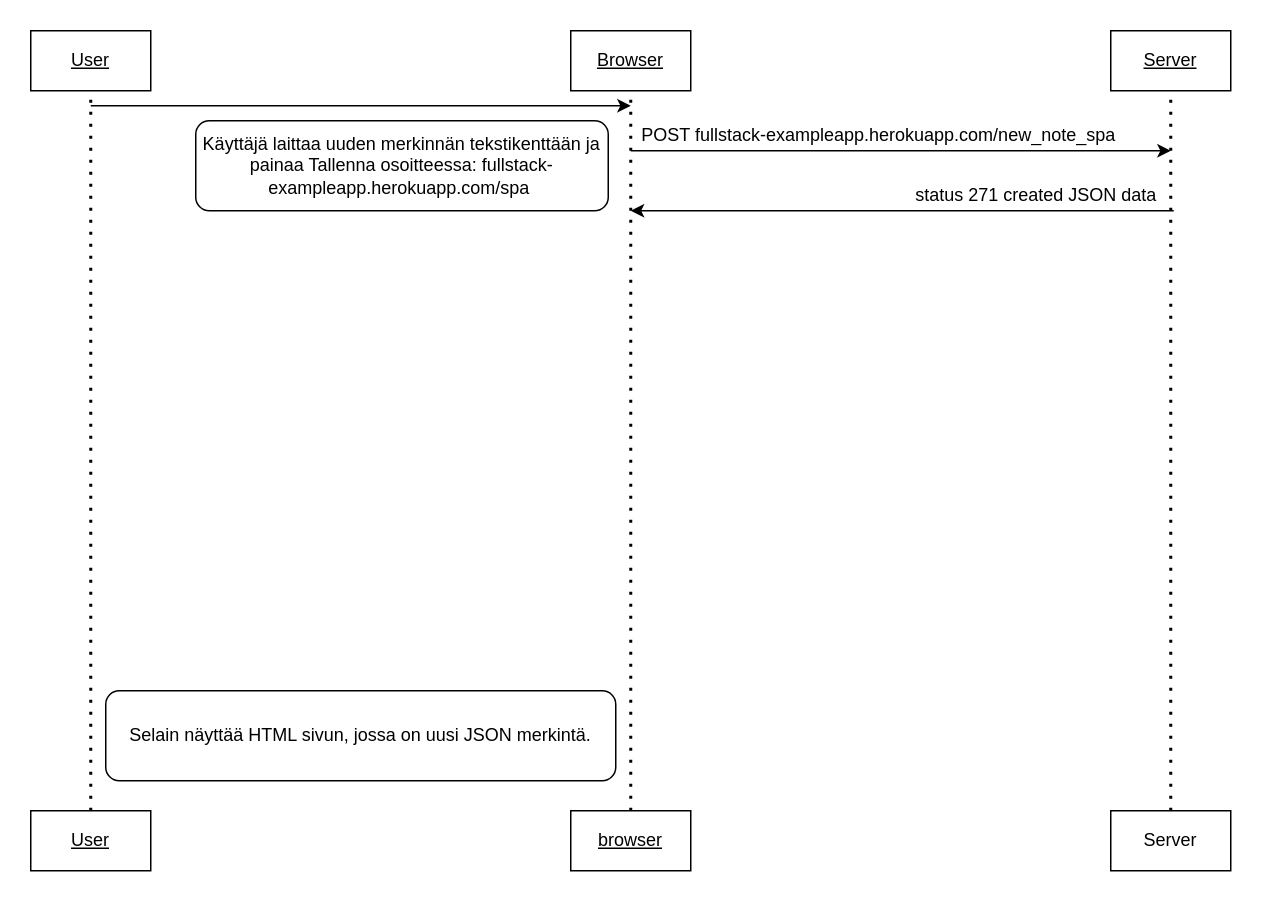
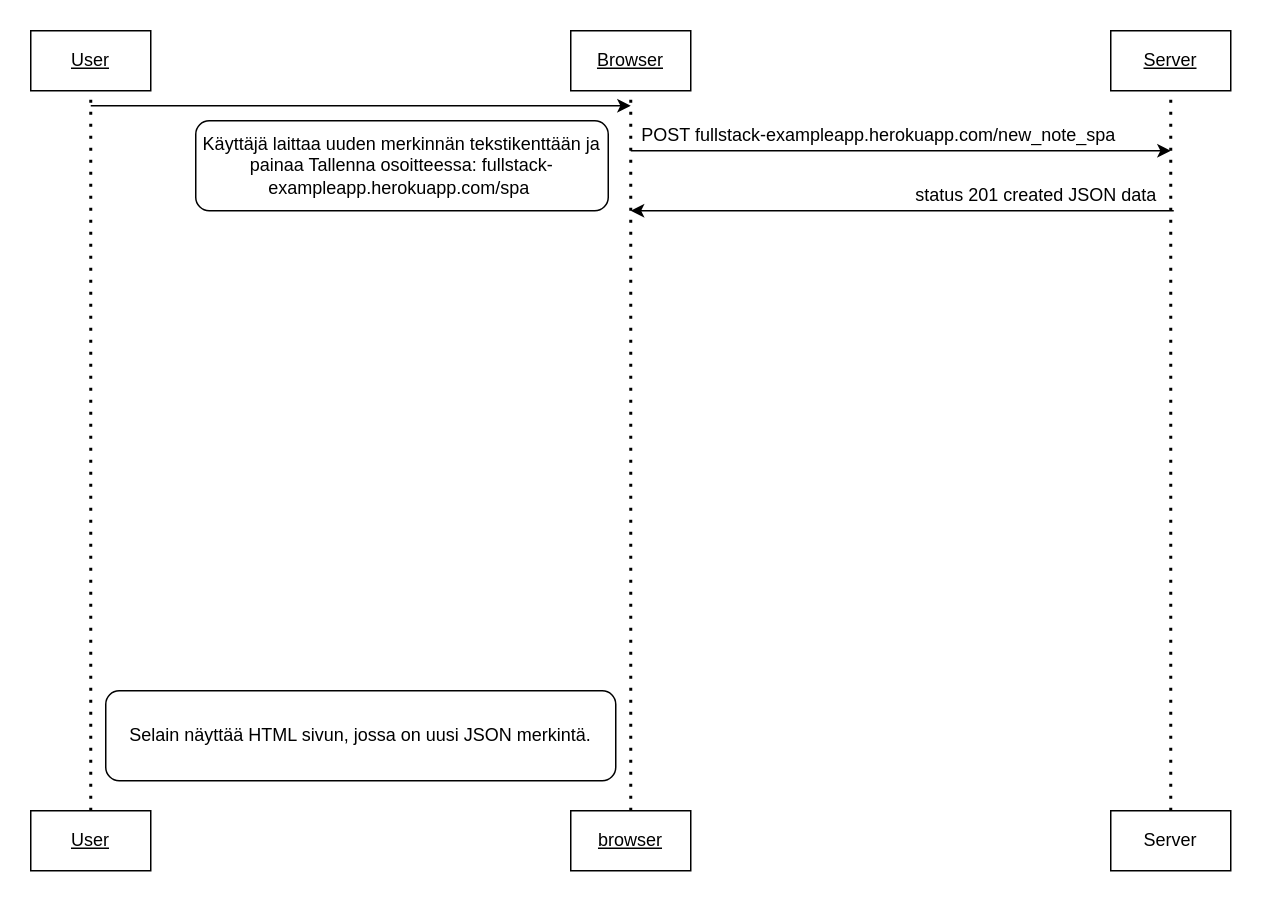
(1037, 196) -> (1037, 196)
